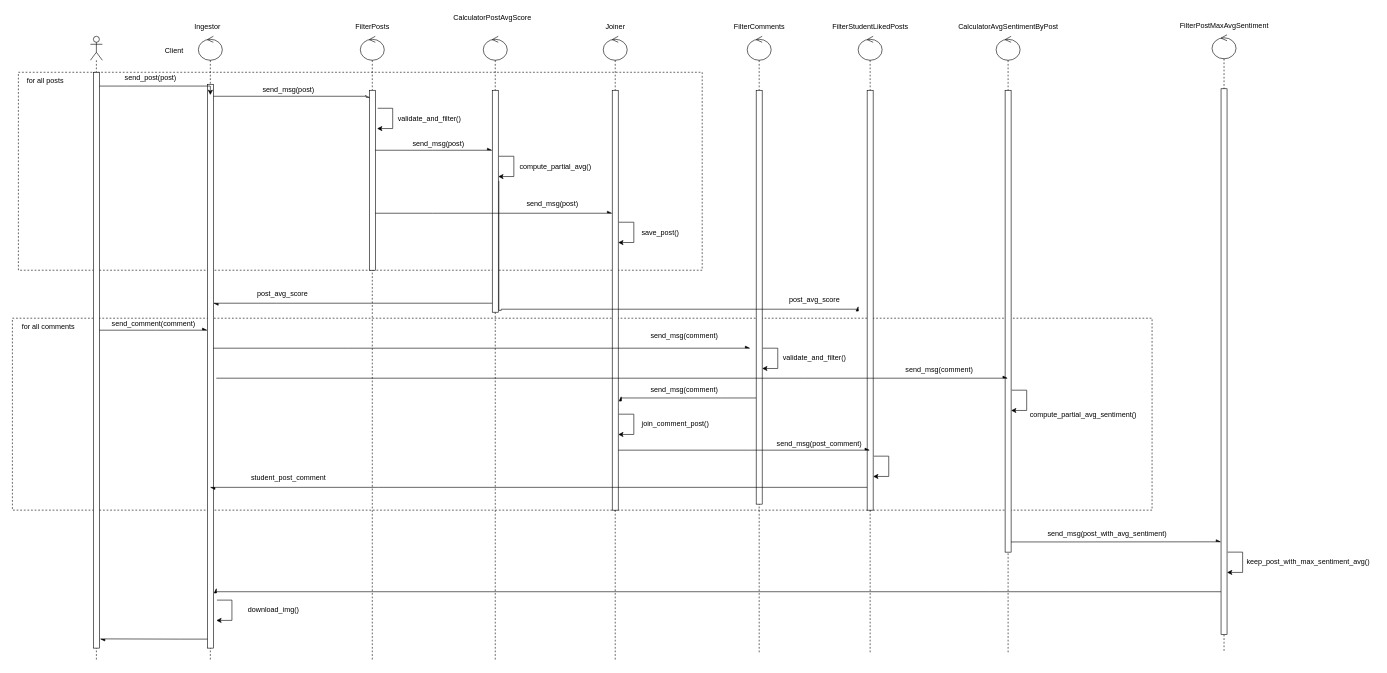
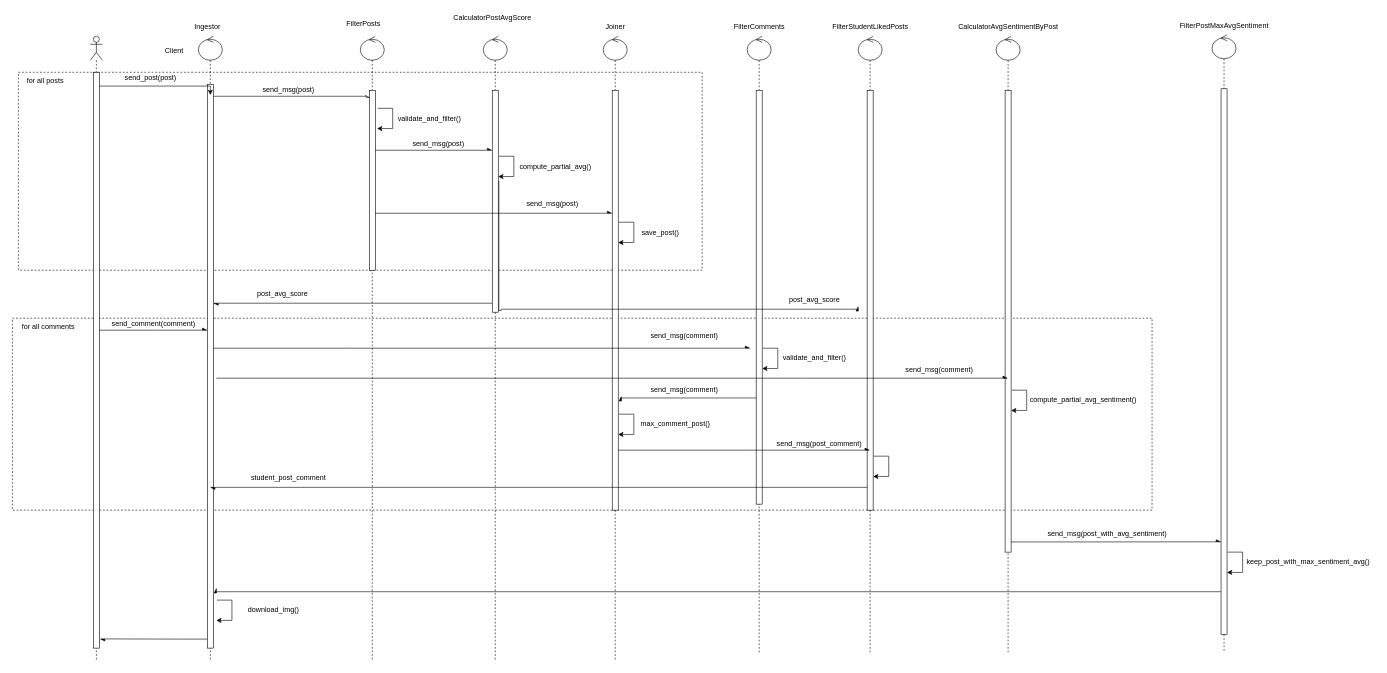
(372, 27) -> (363, 24)
(1083, 416) -> (1083, 401)
(676, 425) -> (676, 425)
